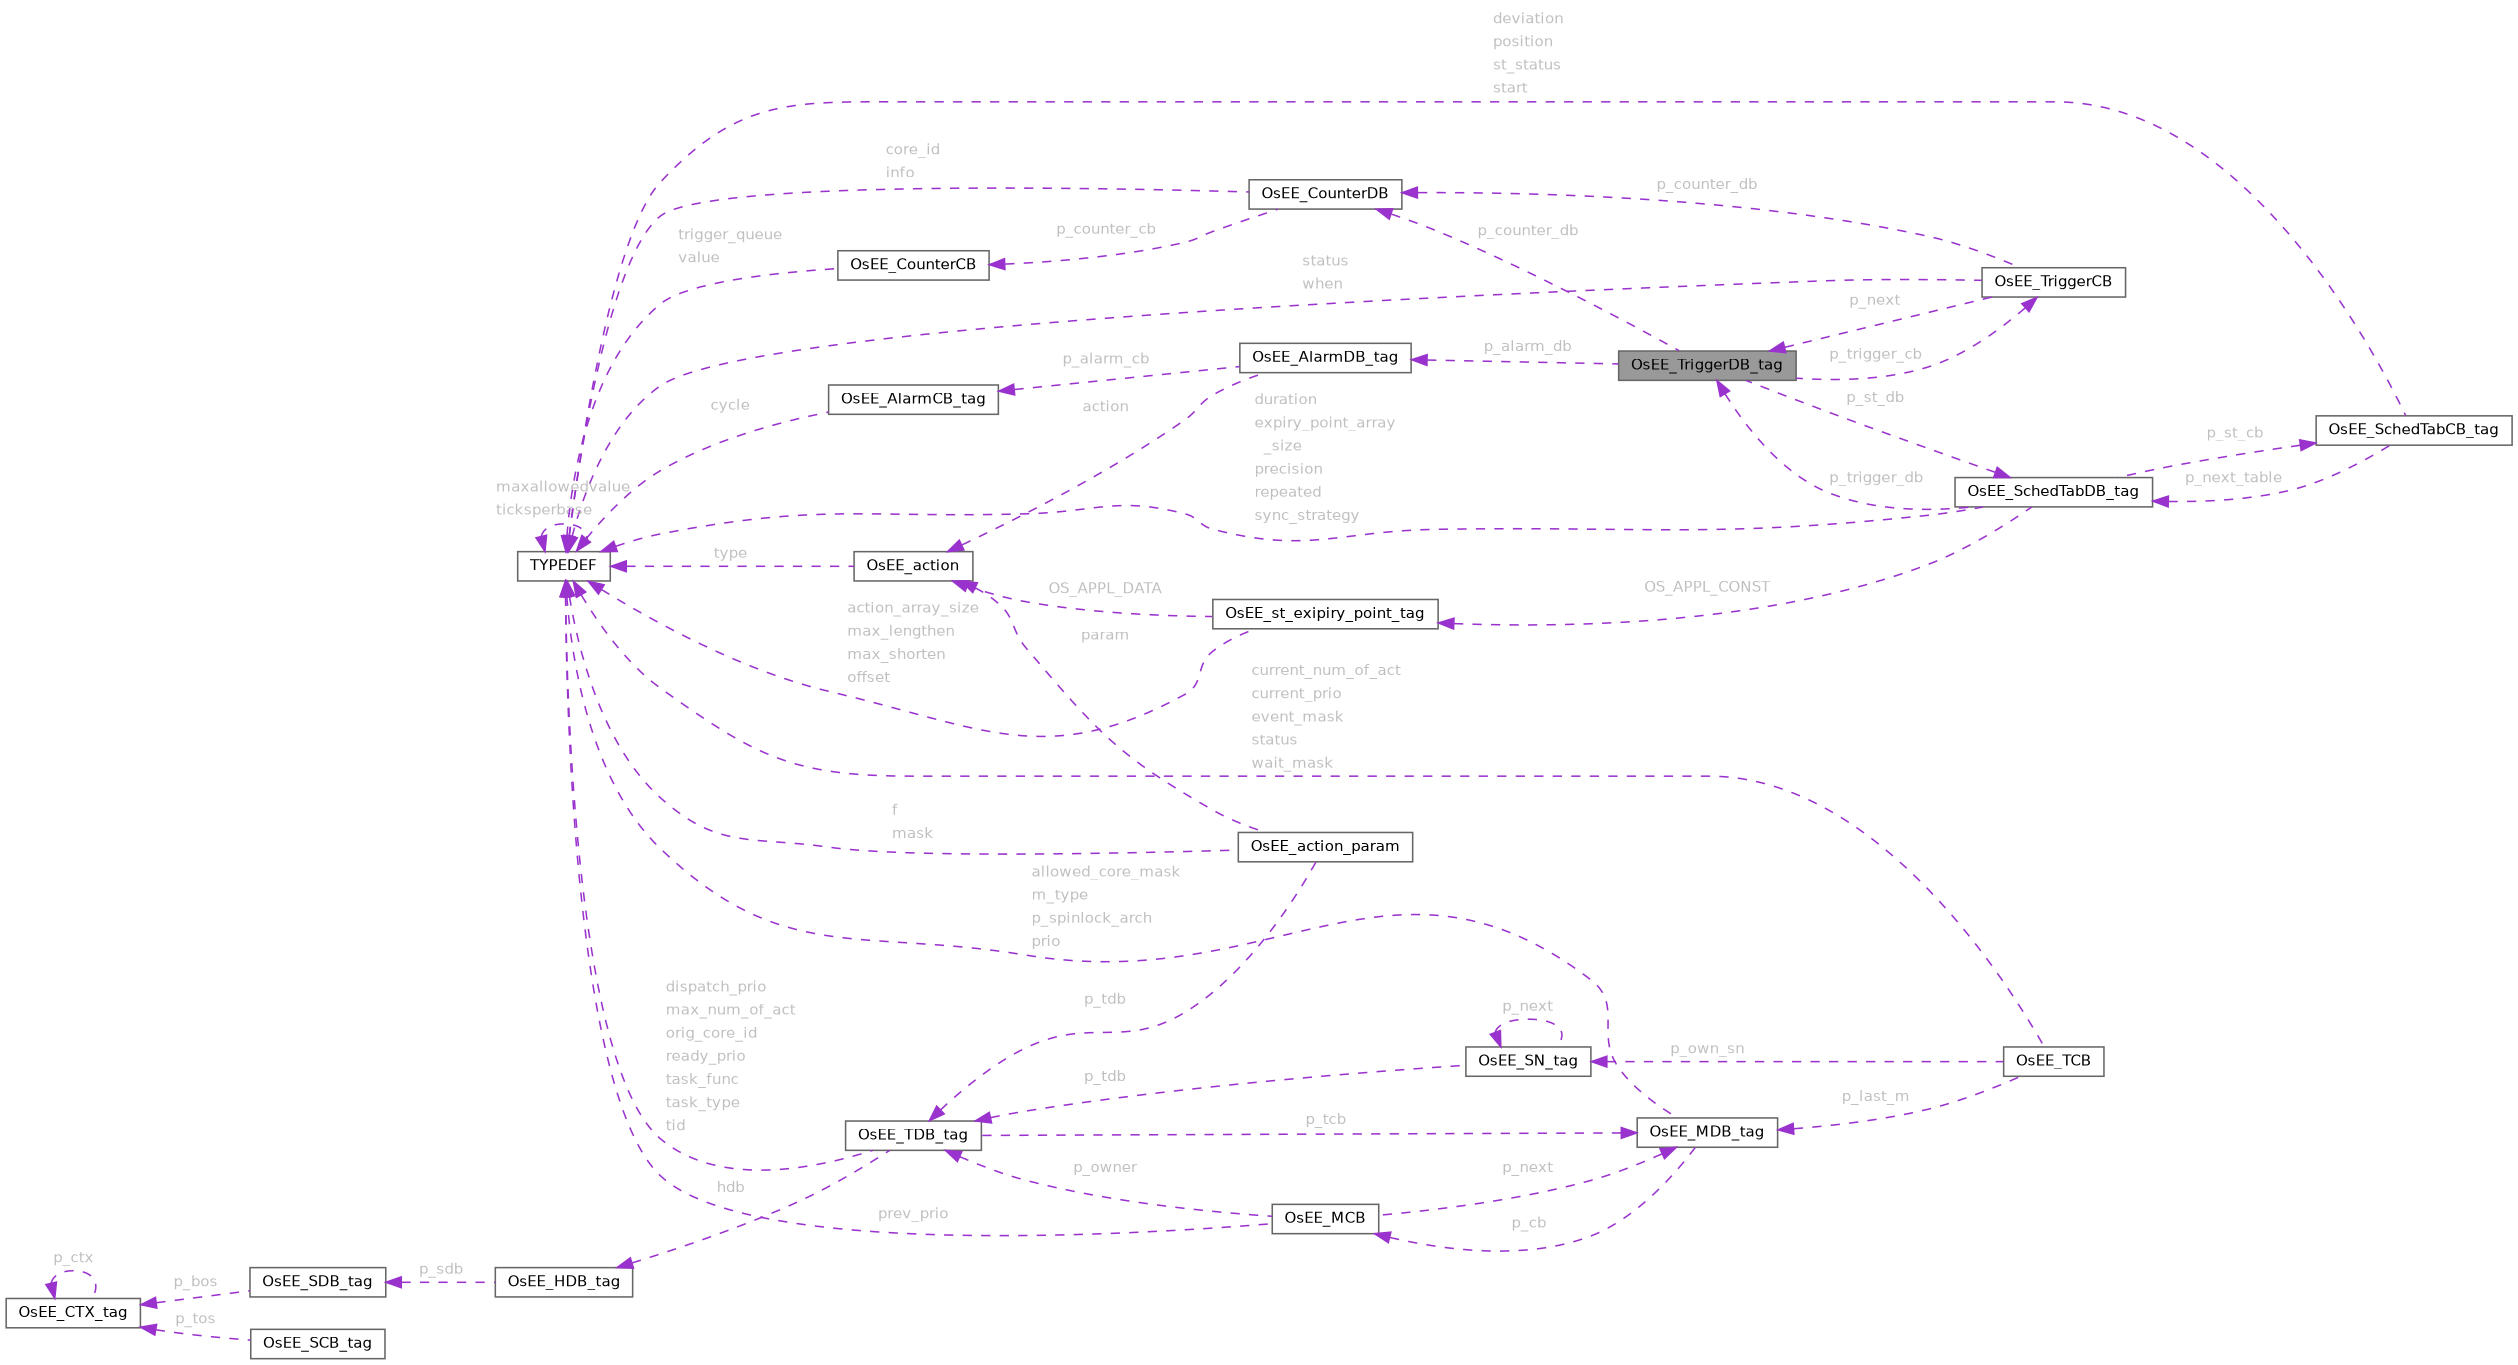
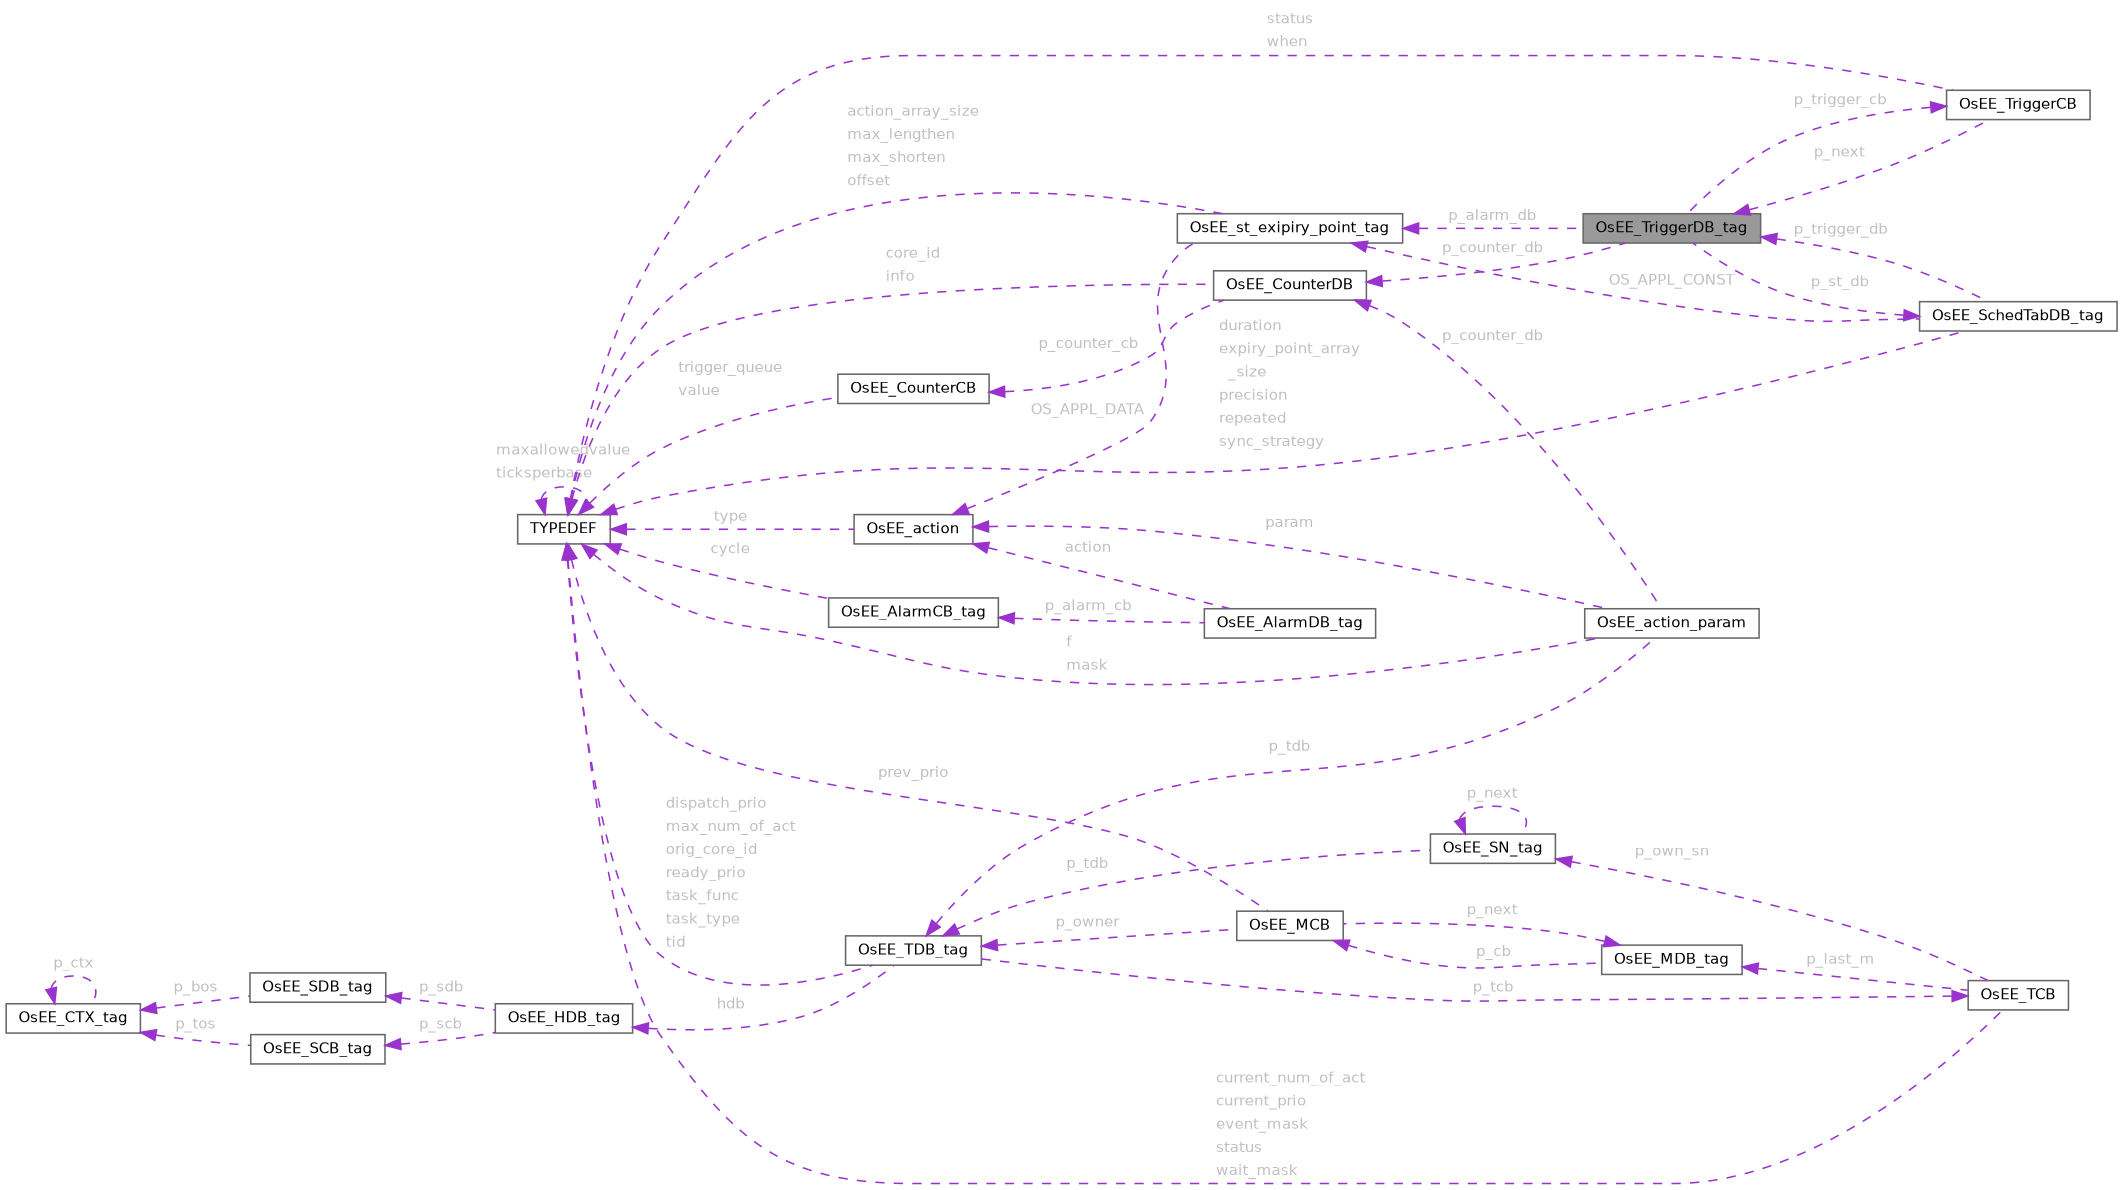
(1723, 206) -> (1540, 447)
(1523, 362) -> (1501, 228)
(2414, 431) -> none
(1072, 959) -> none
none -> (448, 1039)
(1301, 1134) -> (1466, 1001)
